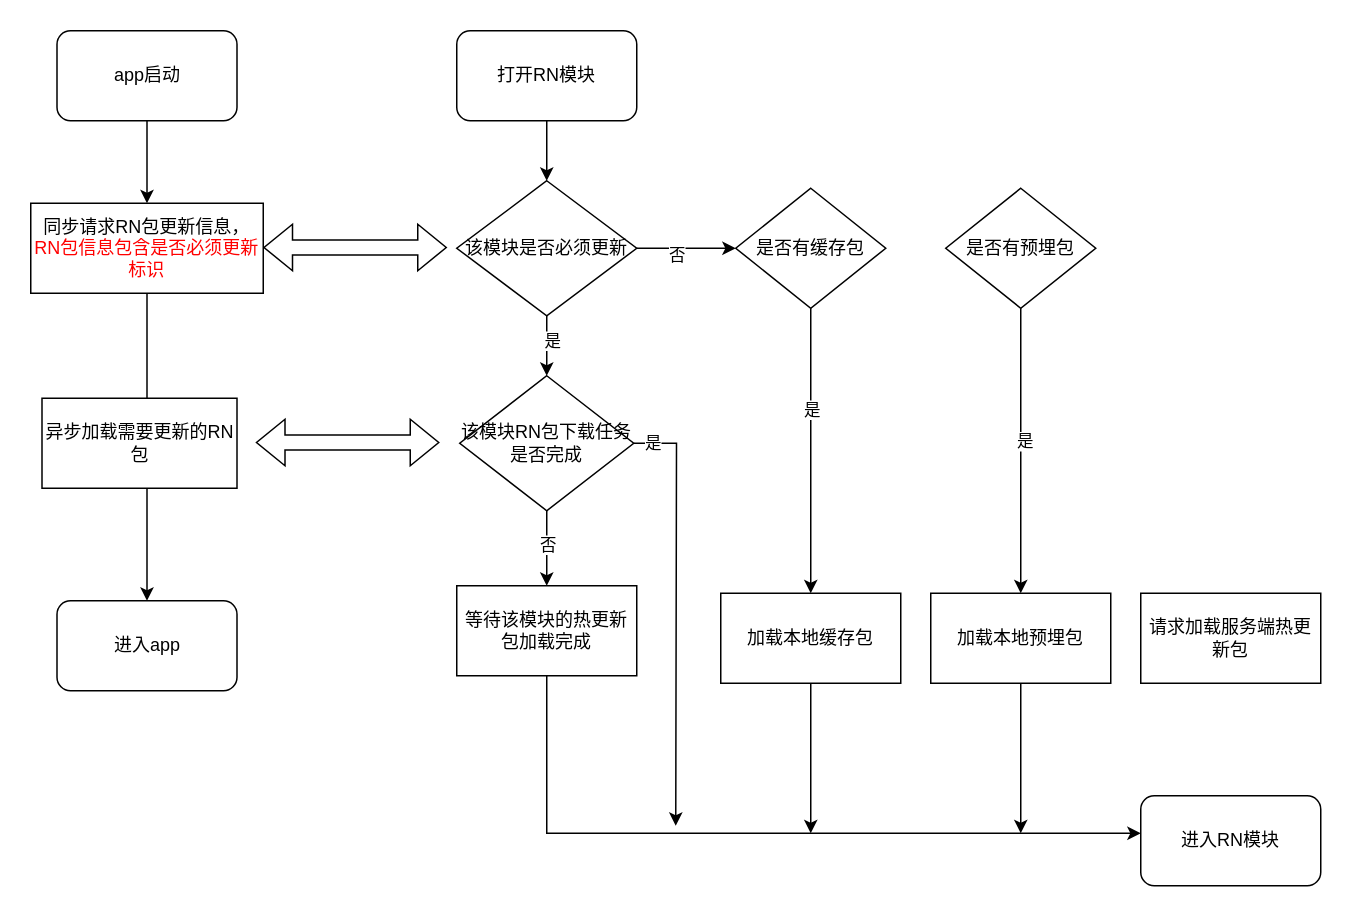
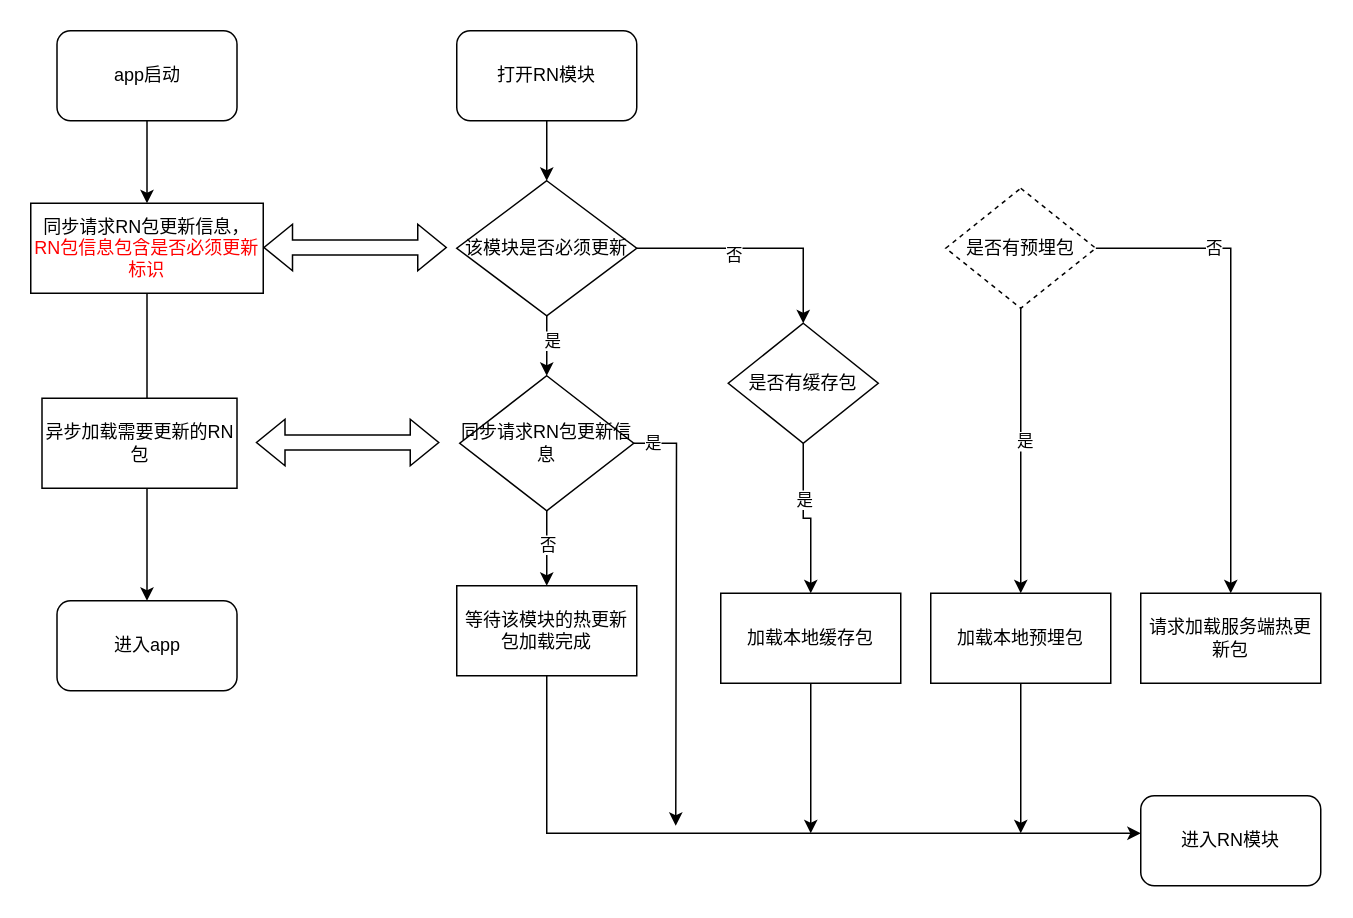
(811, 248) -> (803, 383)
(1021, 248) -> (1021, 248)
none -> (1231, 348)
(547, 443) -> (547, 443)
